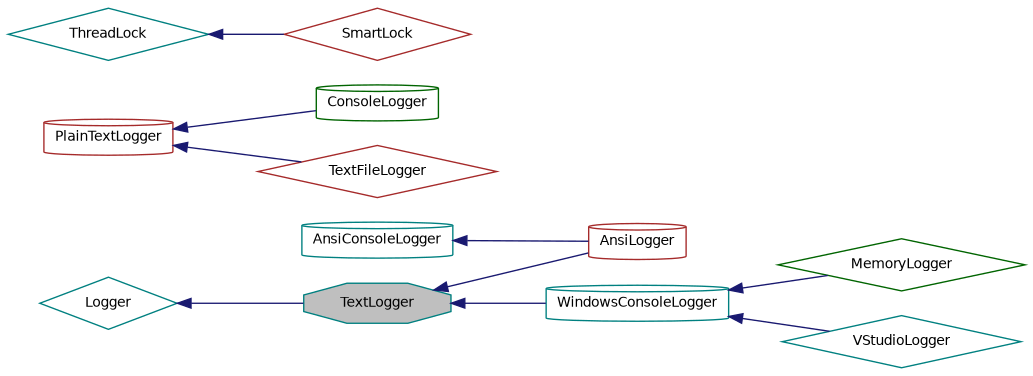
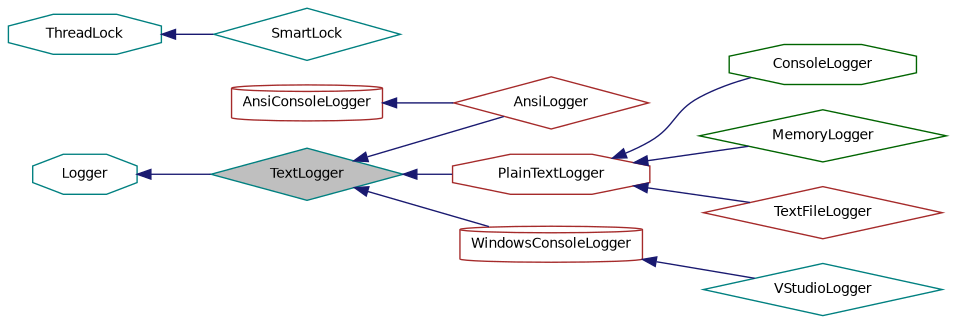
(108, 34) -> (85, 34)
(377, 34) -> (307, 34)
(377, 103) -> (823, 64)
(108, 137) -> (551, 174)
none -> (435, 174)
(377, 240) -> (307, 103)
(637, 242) -> (551, 103)
(785, 282) -> (698, 153)
(108, 303) -> (85, 174)
(377, 303) -> (307, 174)
(637, 303) -> (551, 244)
